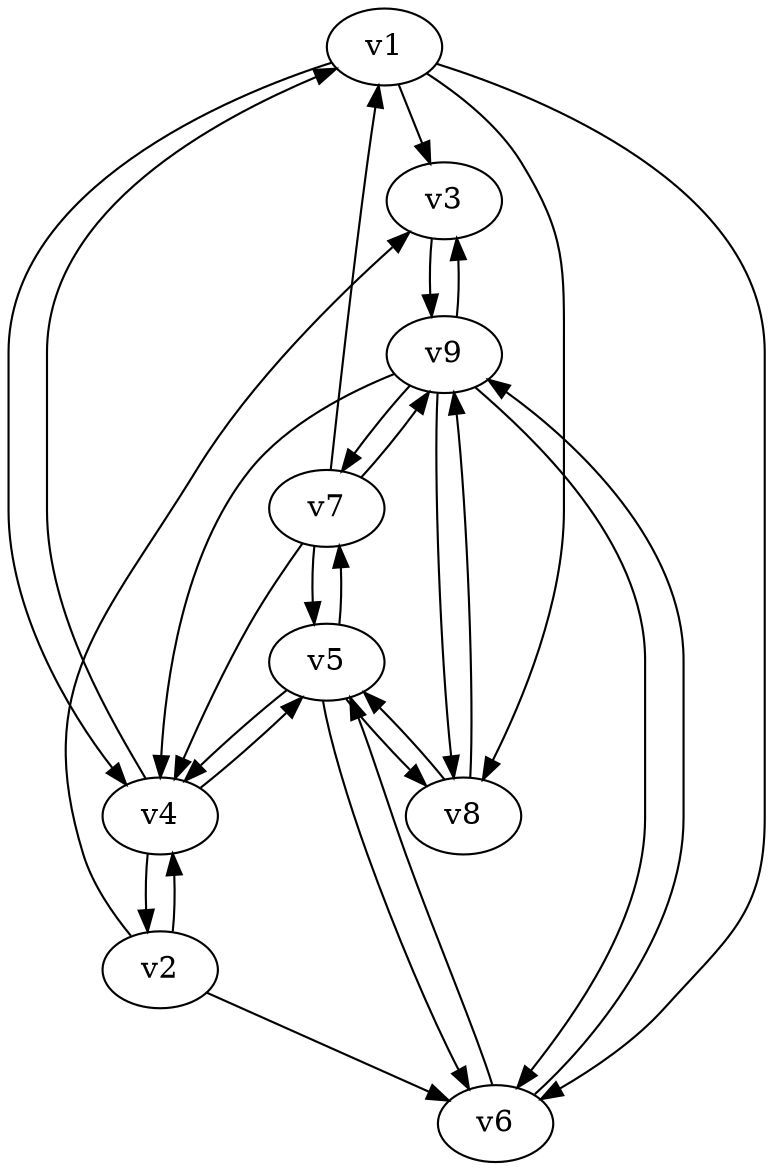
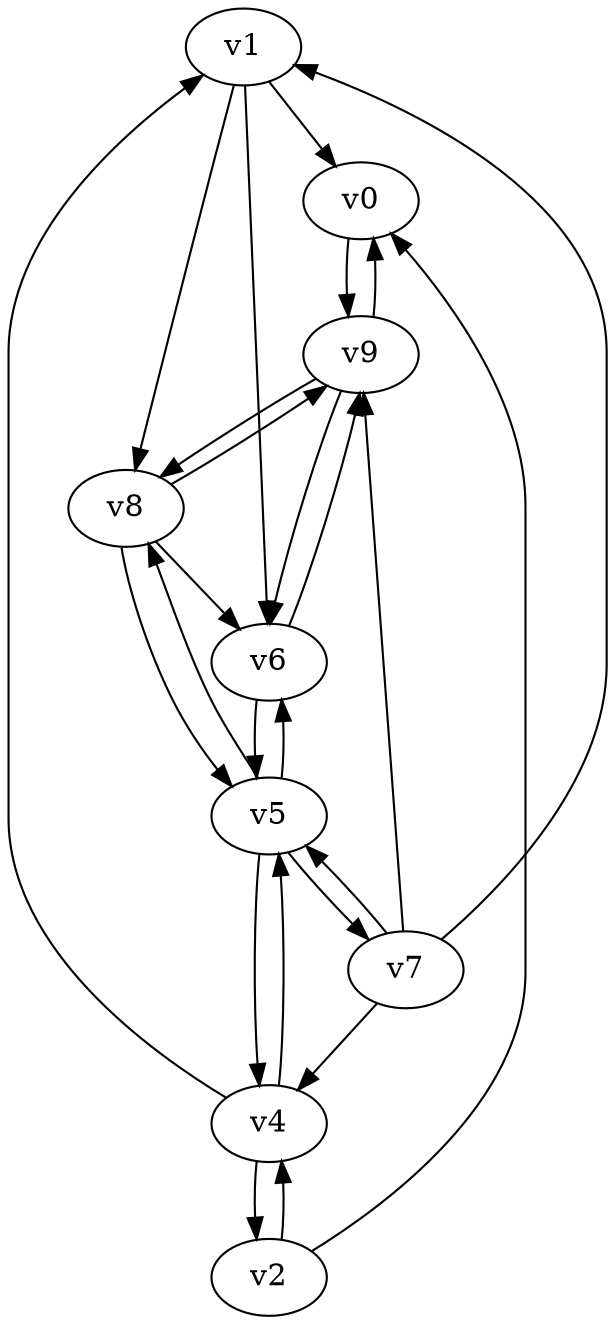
(444, 201) -> (361, 201)
(10, 342) -> none
(381, 419) -> none
(216, 524) -> none
(318, 1042) -> (190, 577)
